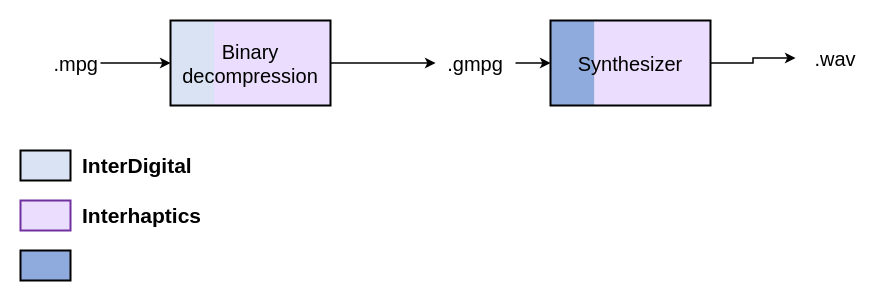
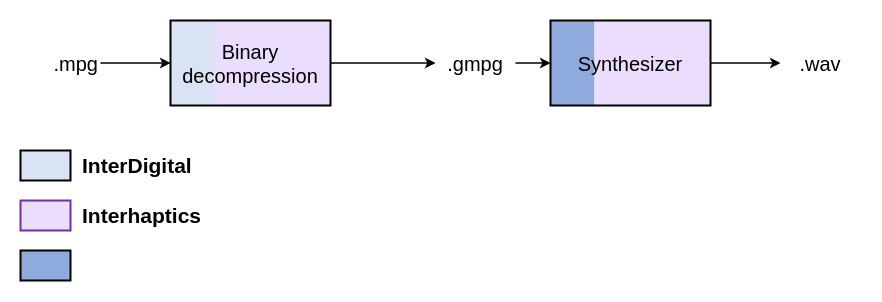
(836, 58) -> (821, 63)
